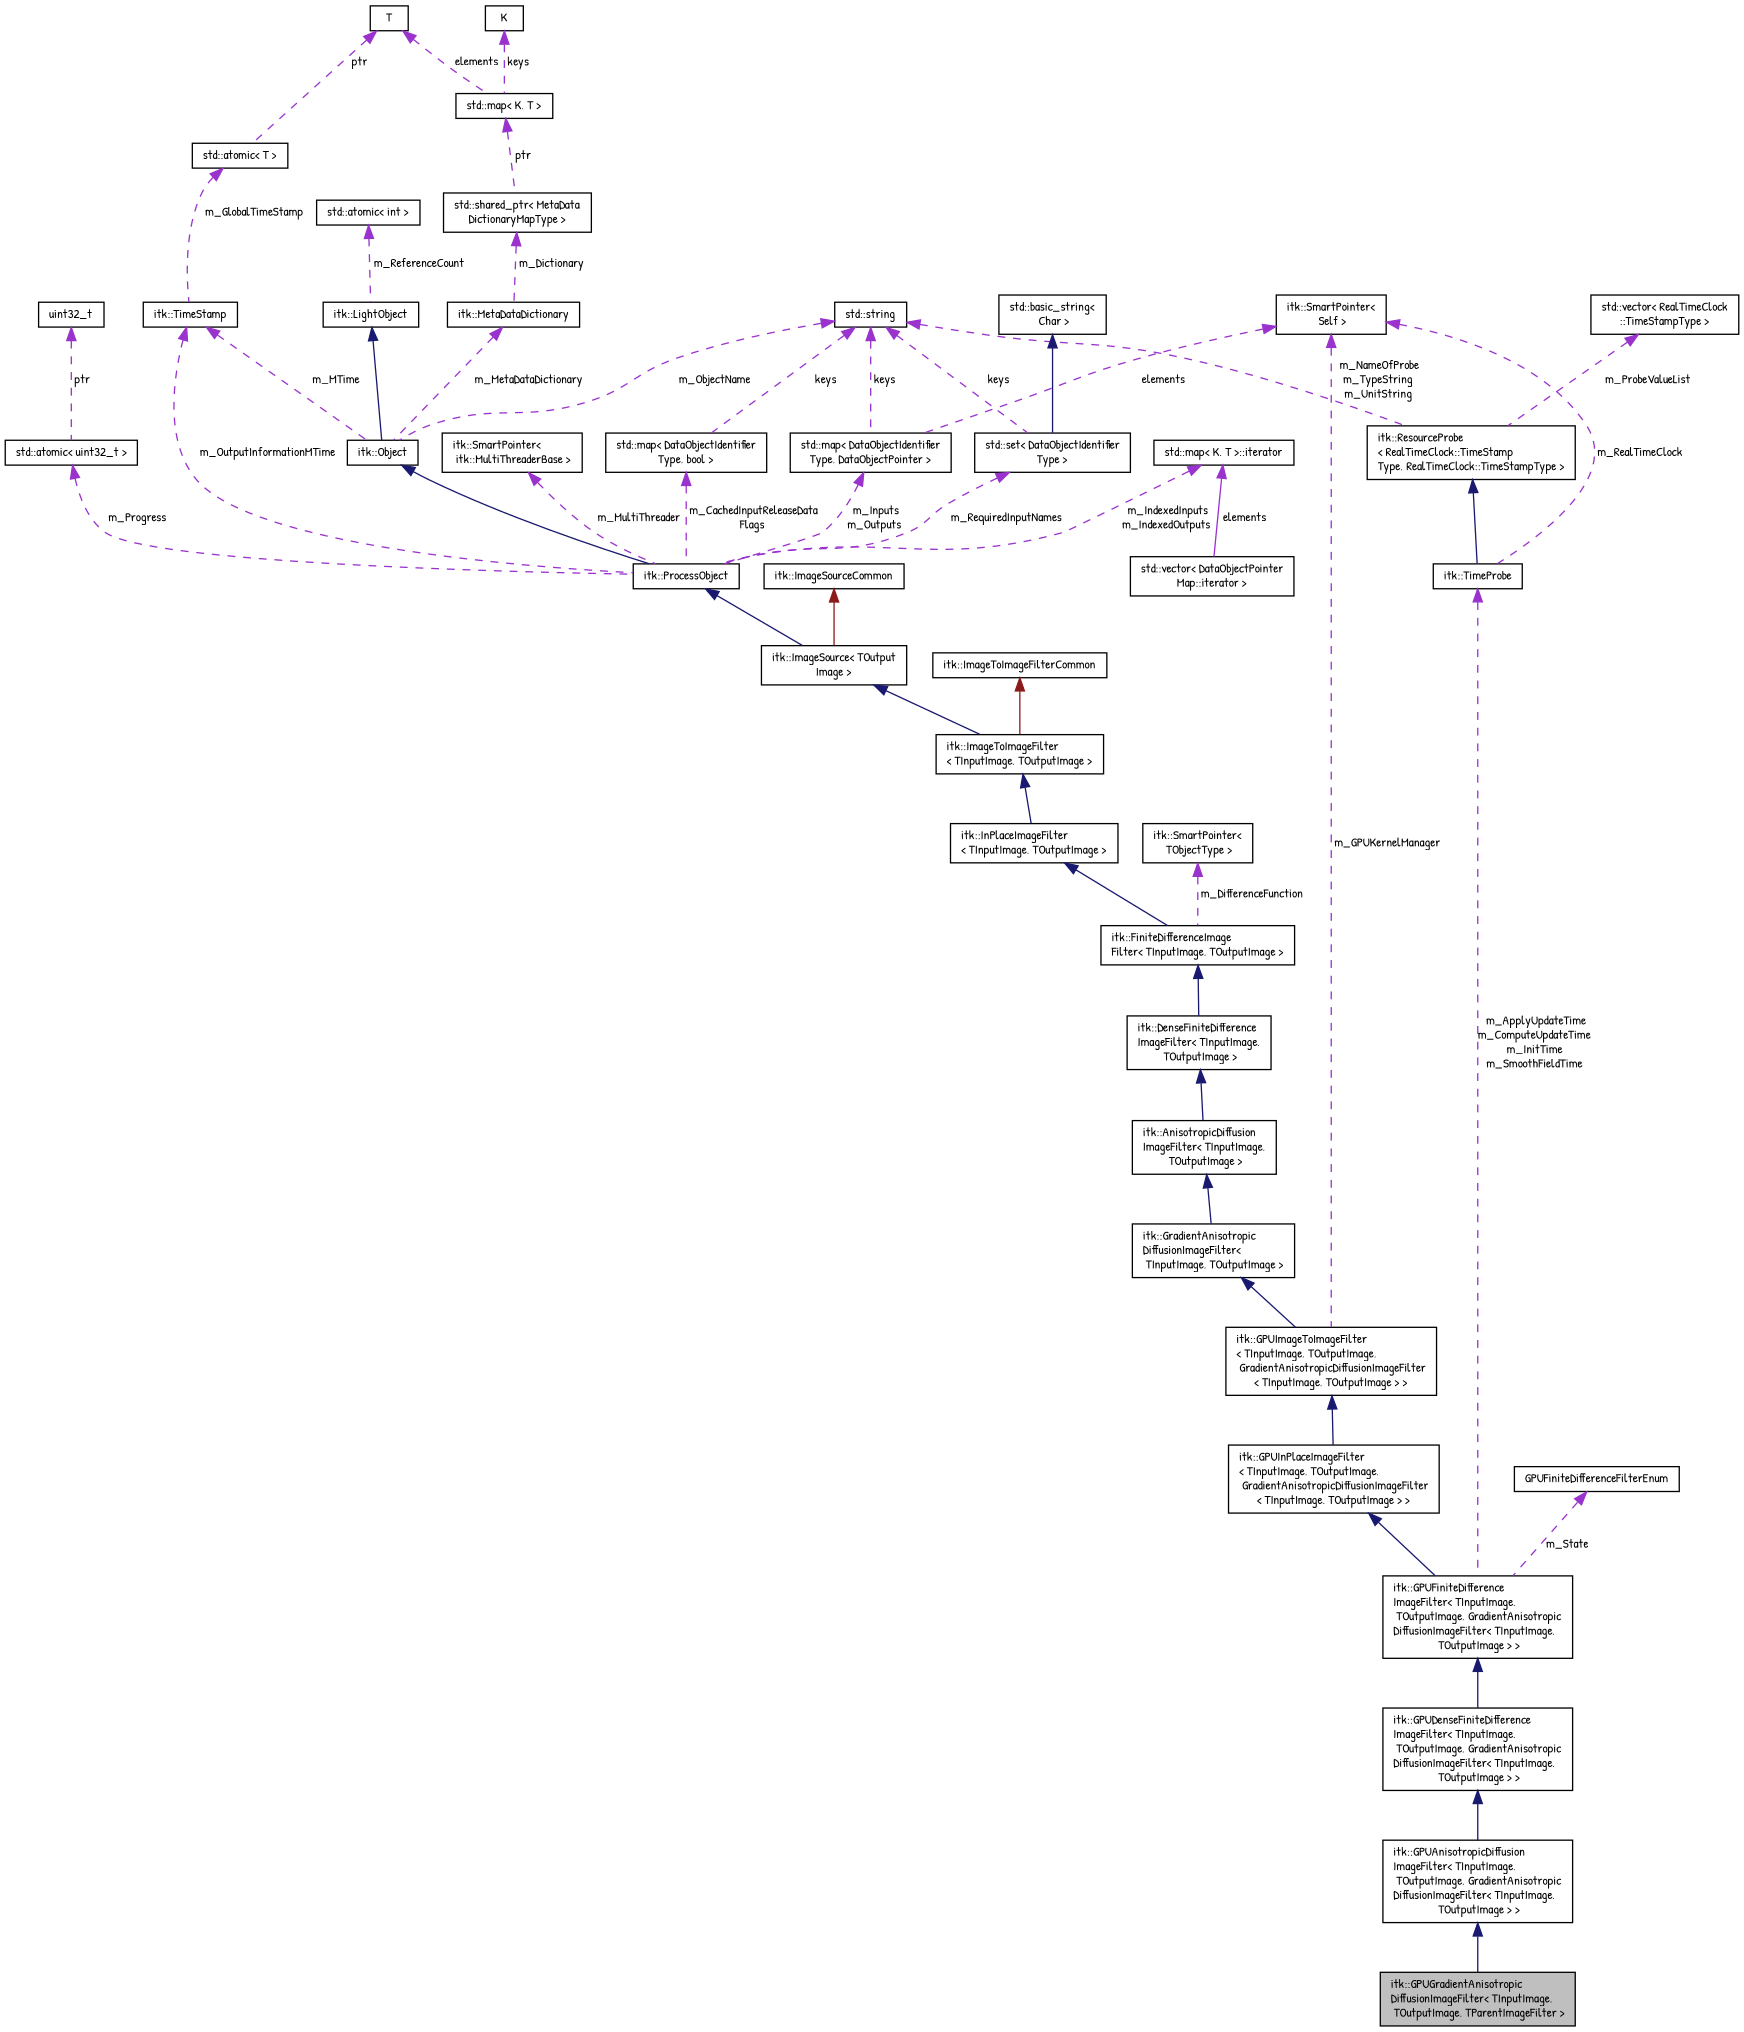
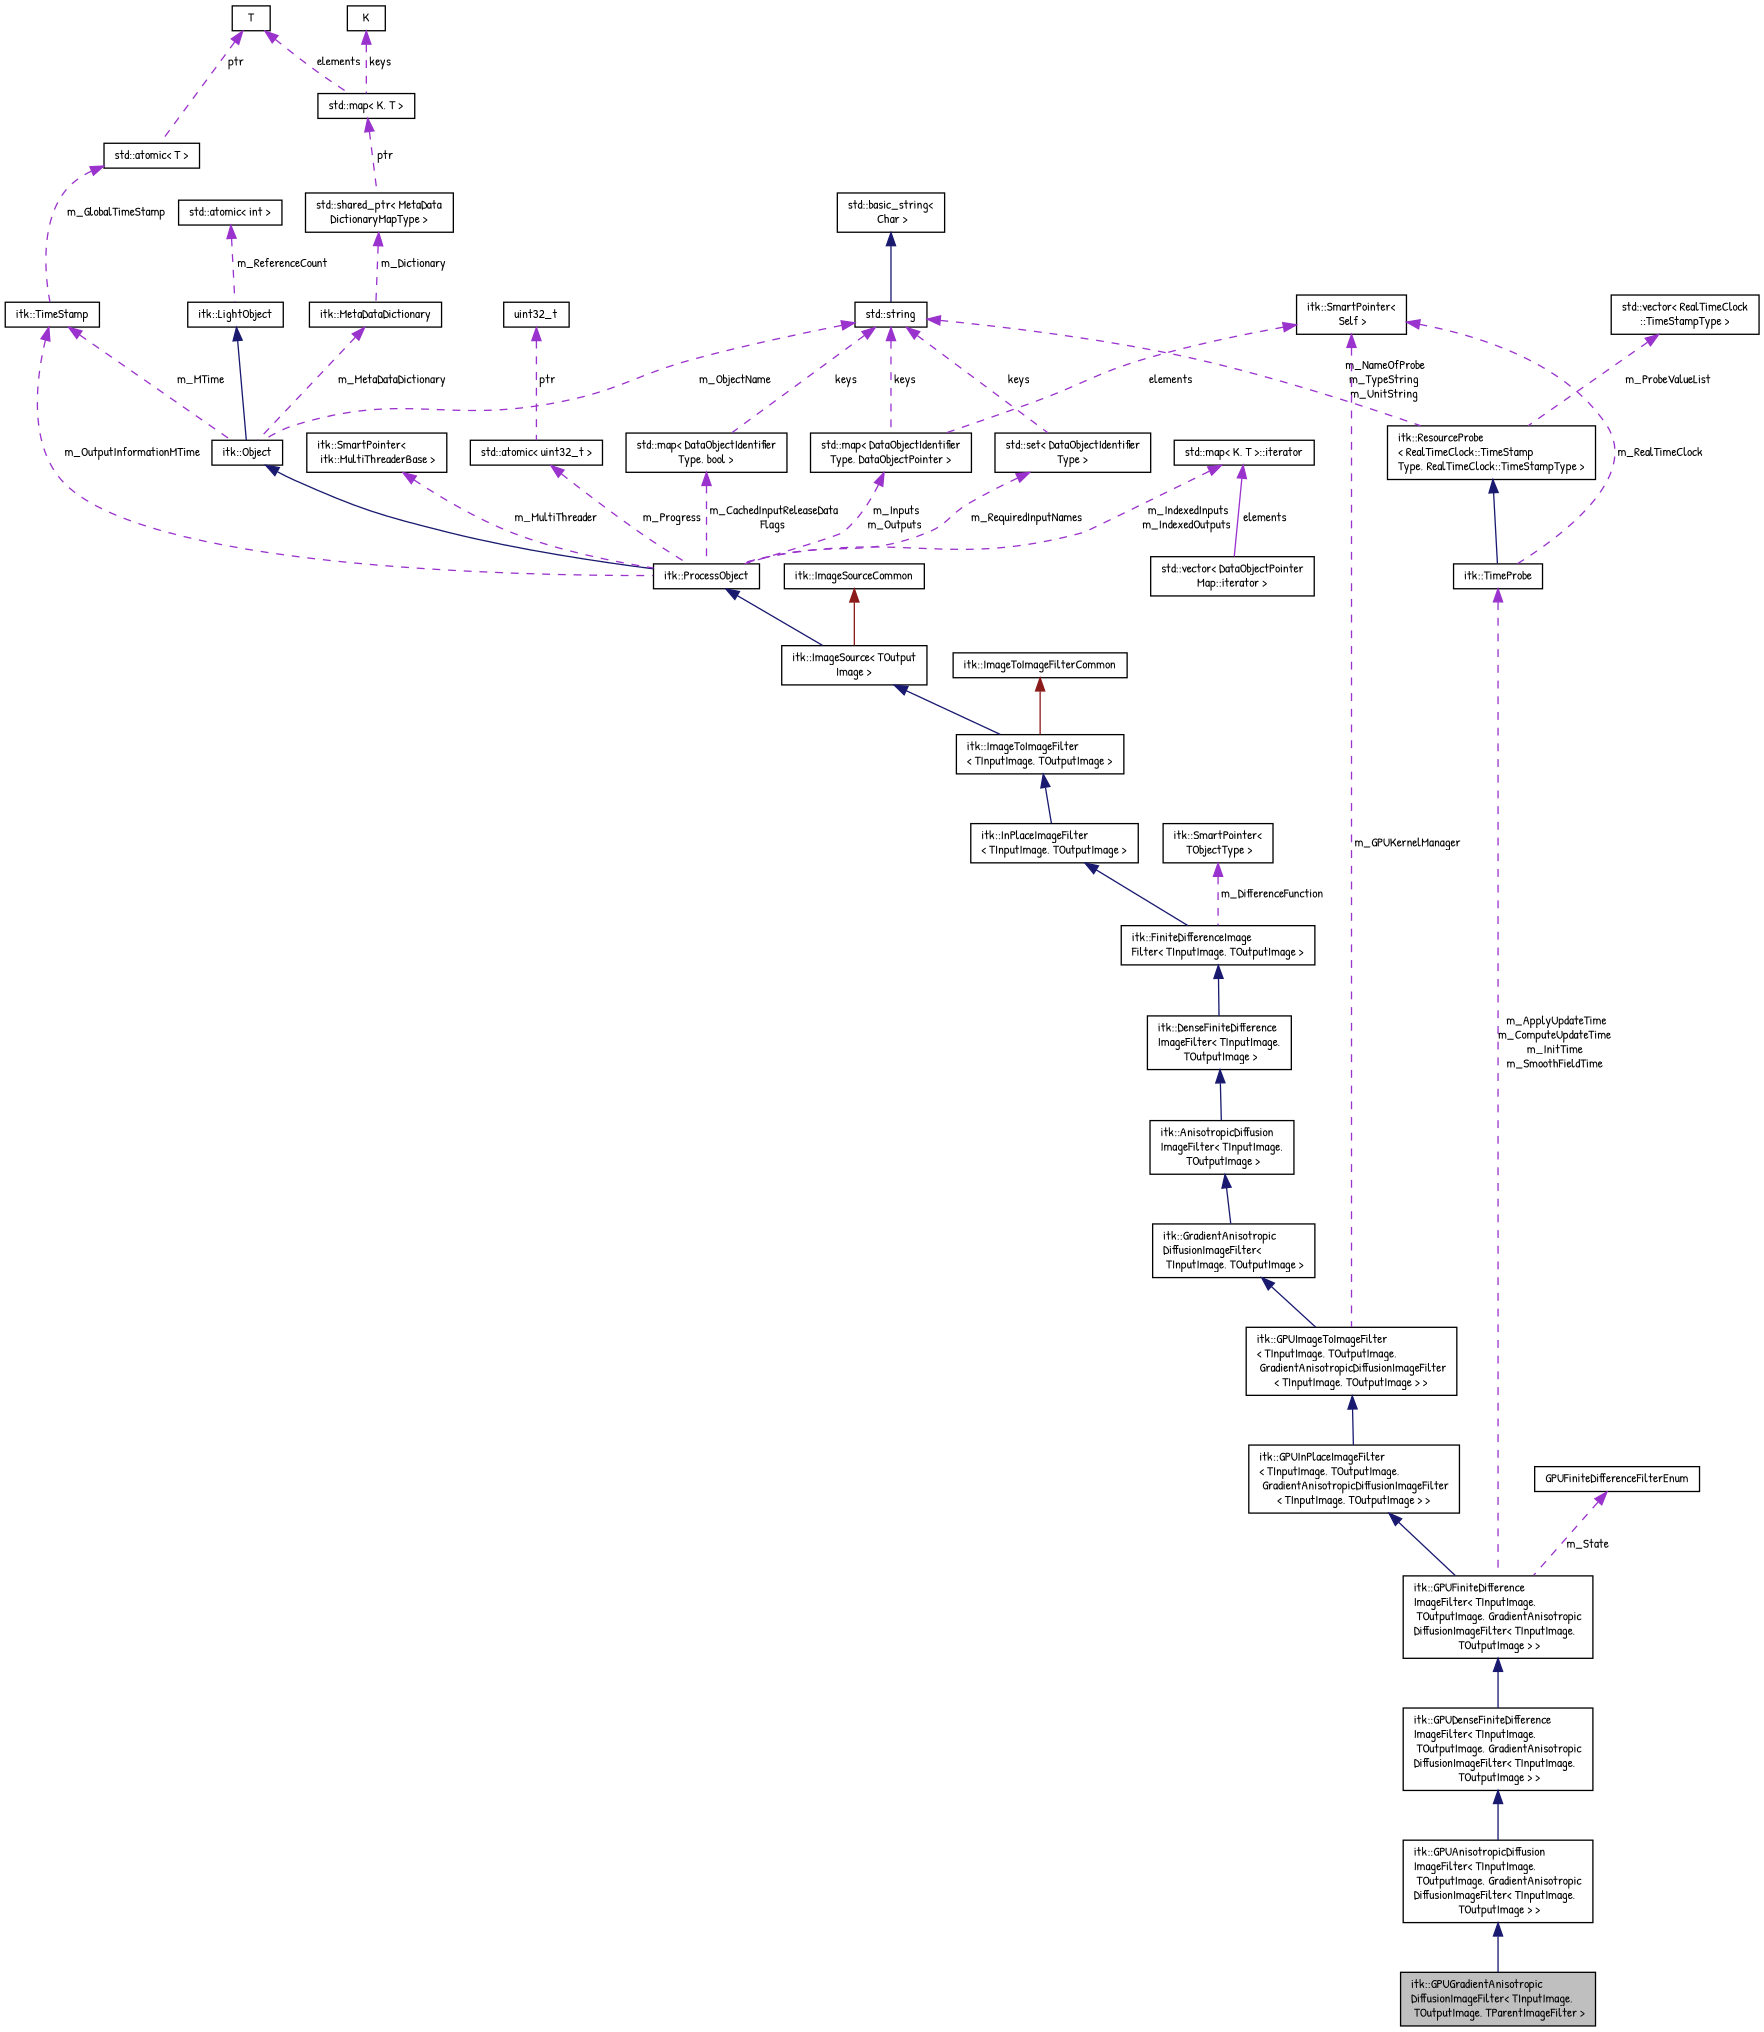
(1053, 397) -> (891, 274)
